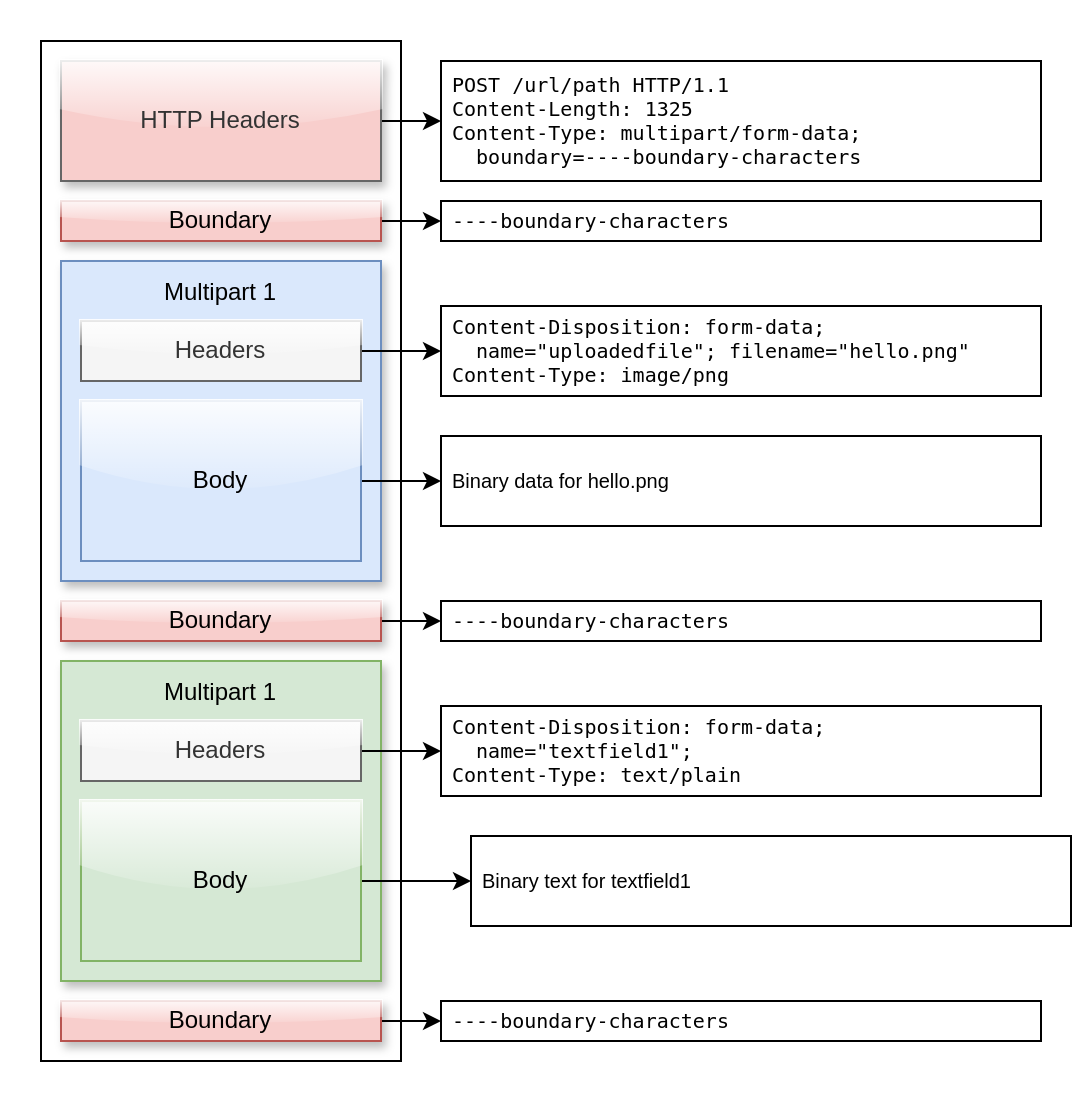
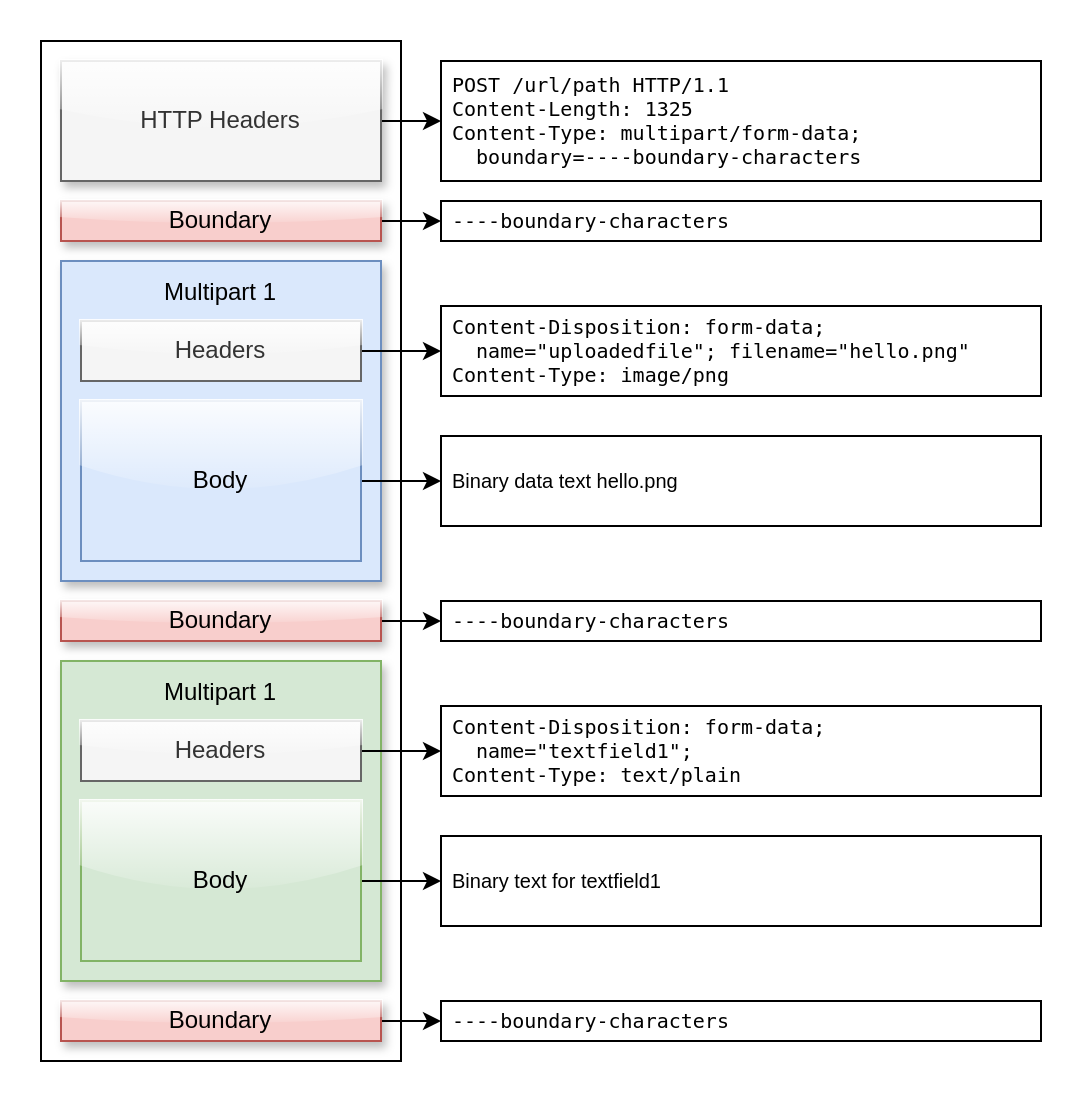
(221, 121) -> (221, 121)
(575, 481) -> (580, 481)
(771, 881) -> (741, 881)
